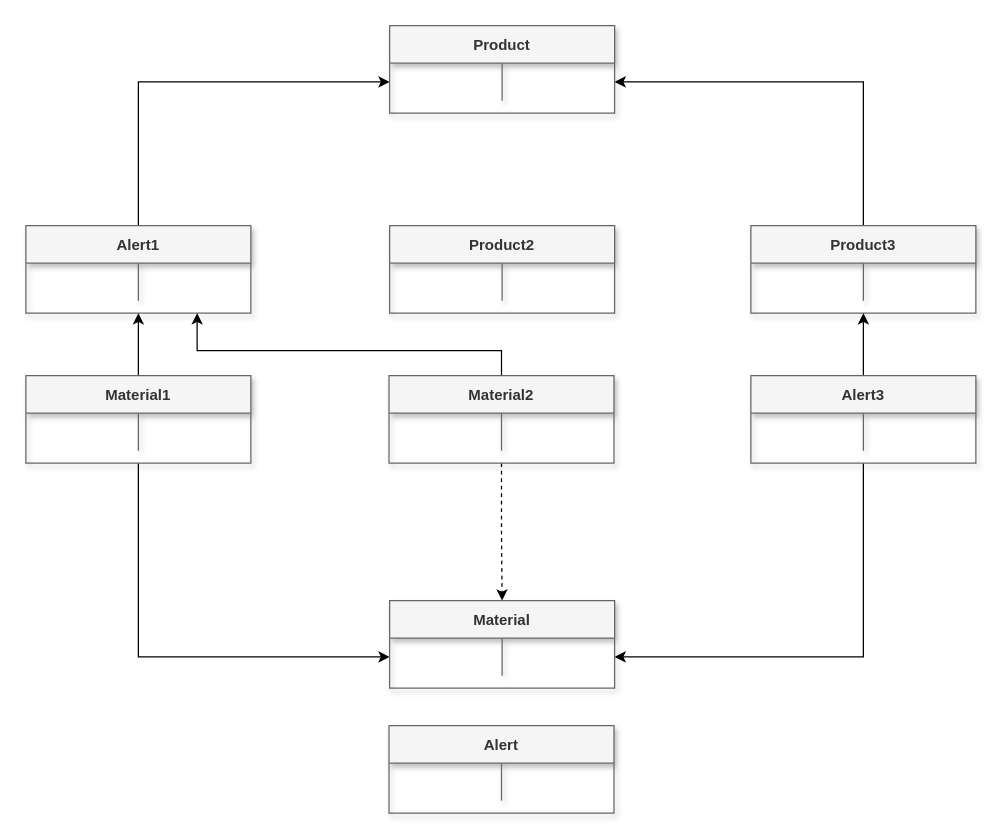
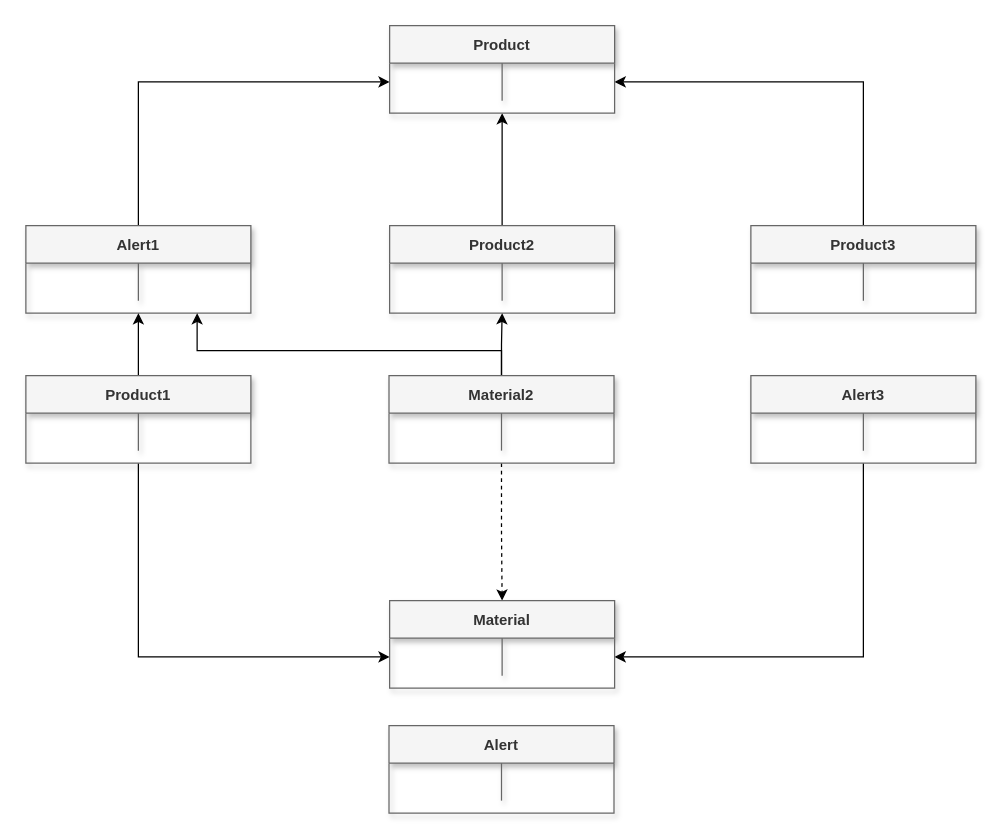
none -> (502, 173)
none -> (501, 334)
(863, 348) -> none
(138, 395) -> (138, 395)
